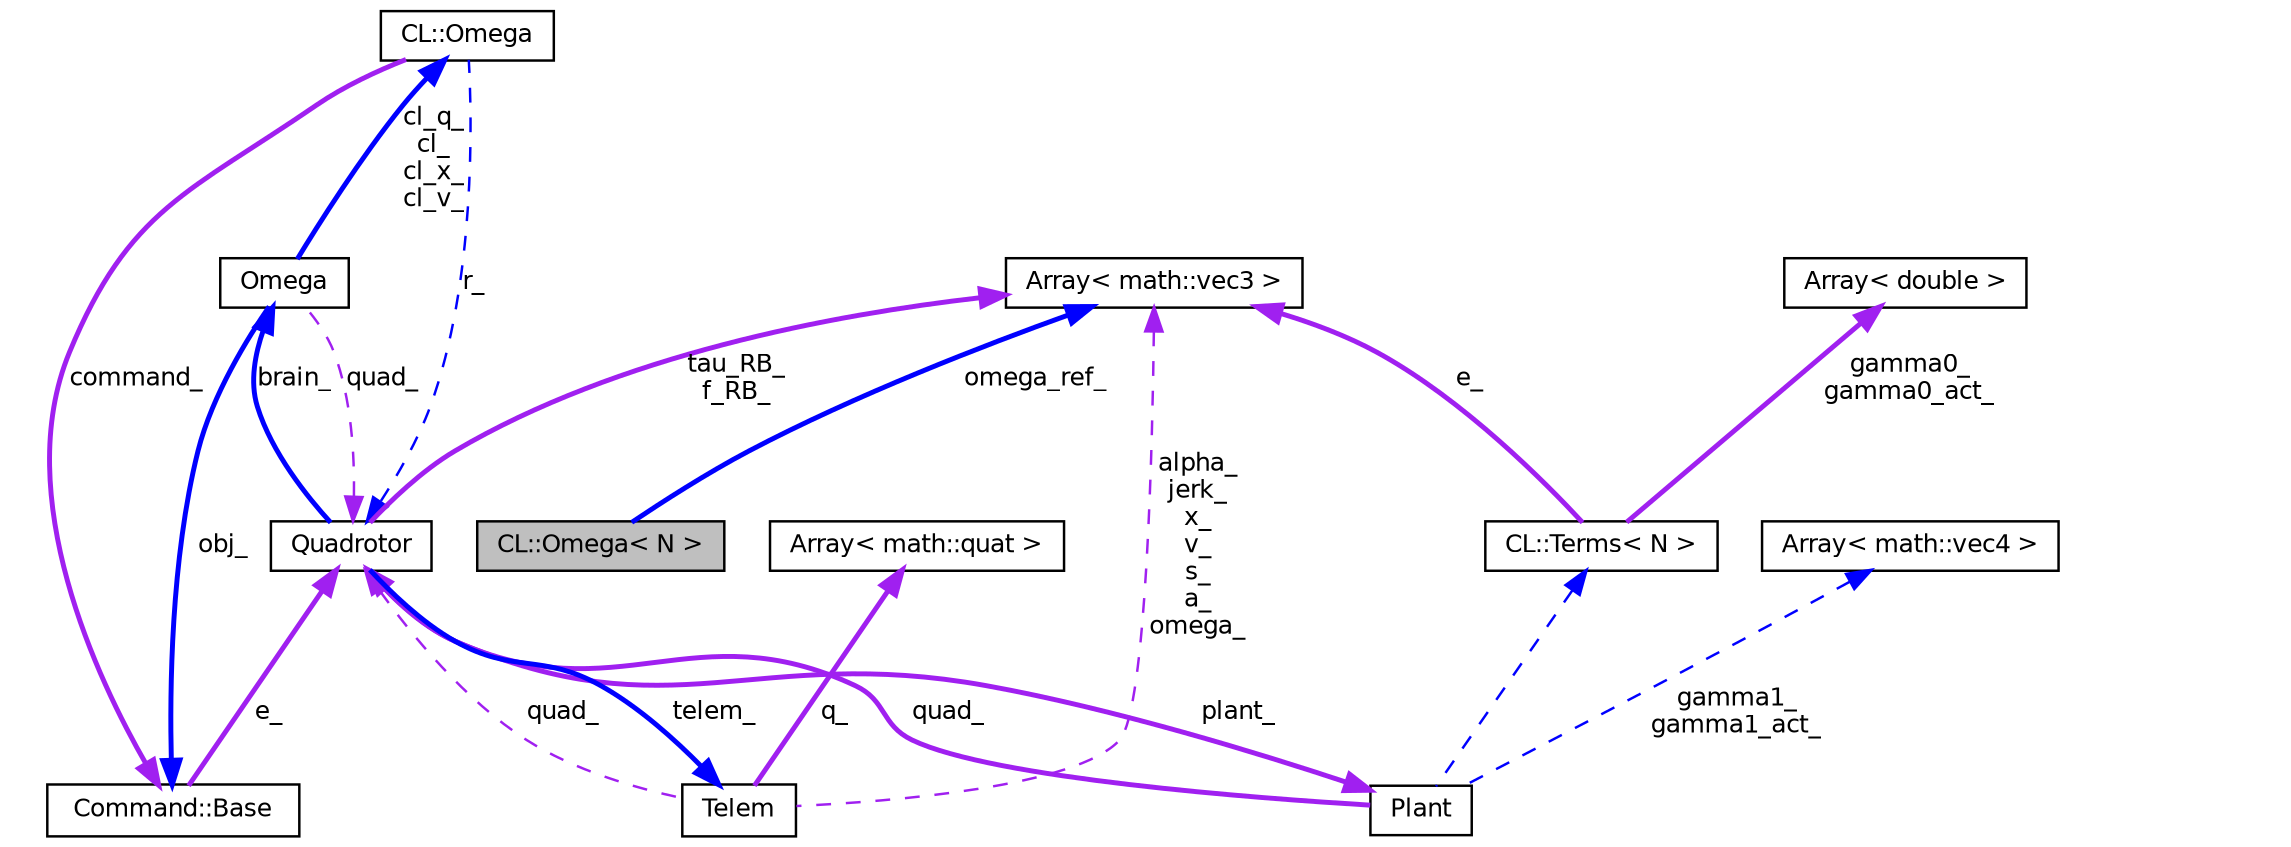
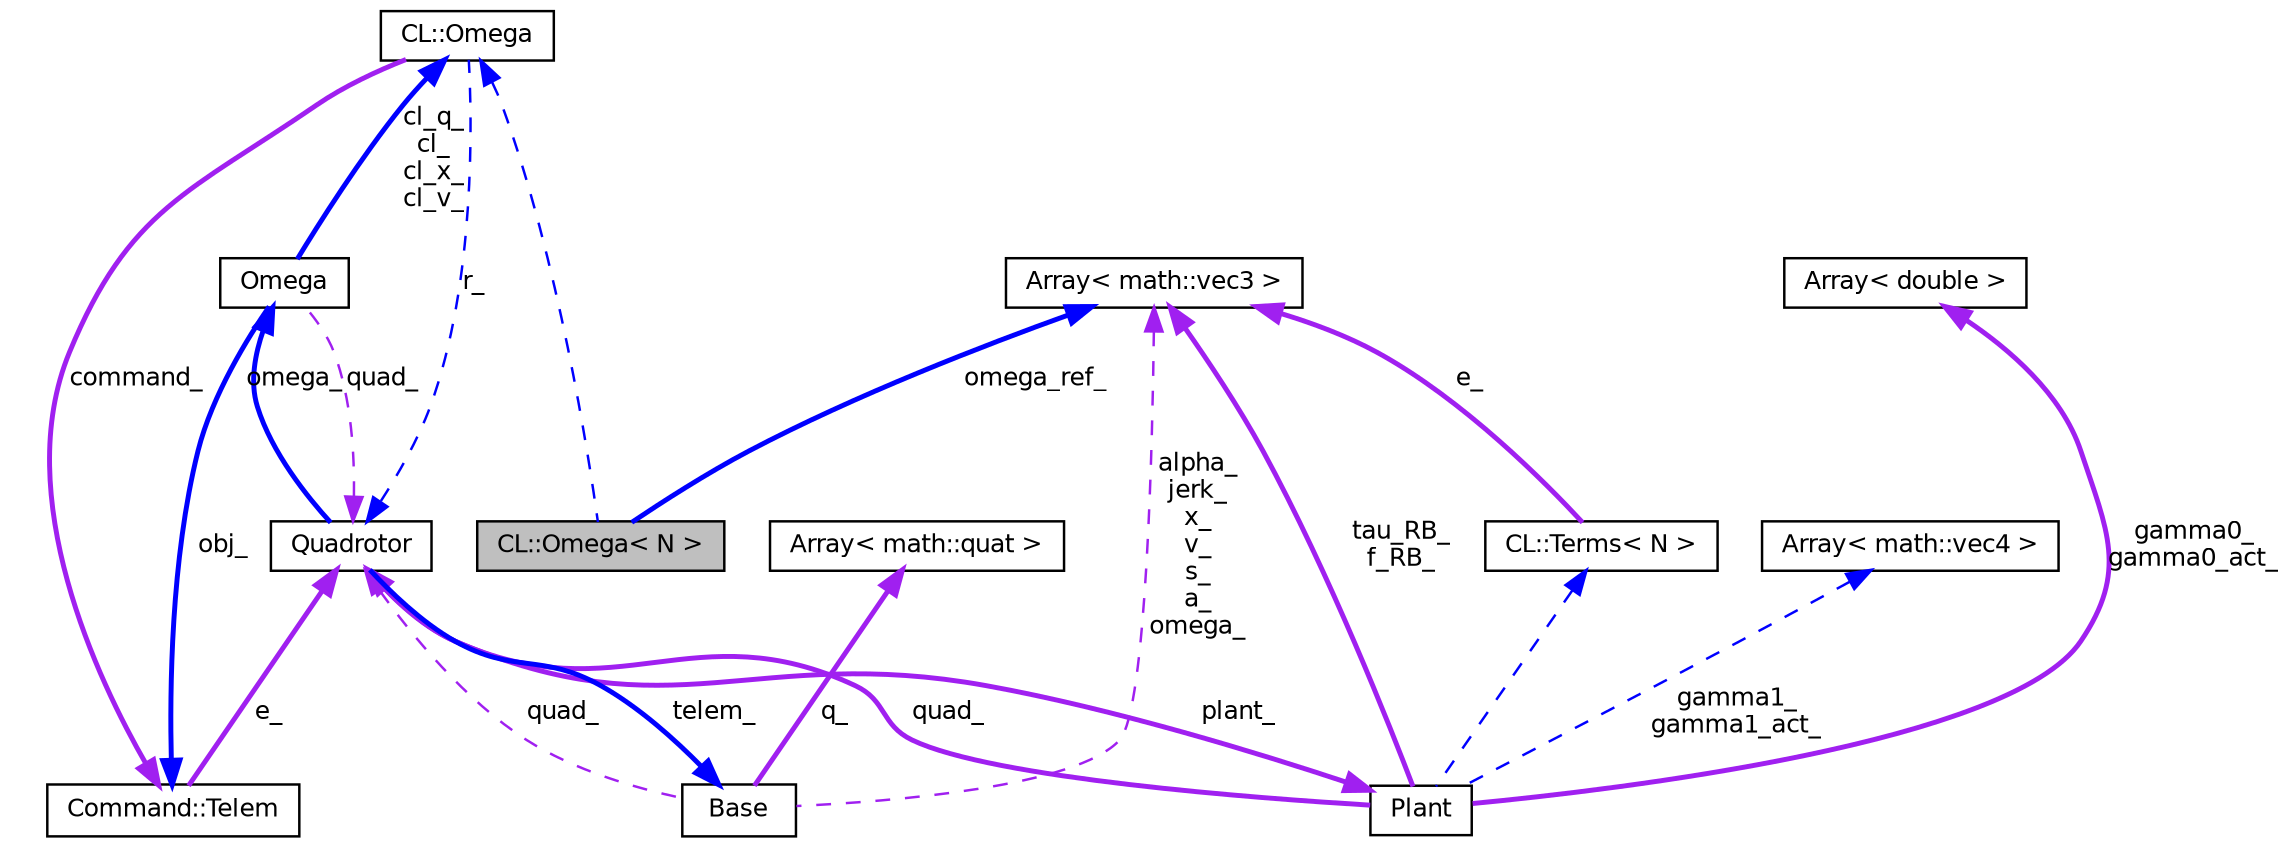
none -> (557, 299)
(656, 364) -> (1313, 550)
(296, 379) -> (296, 379)
(1744, 422) -> (1971, 710)
(173, 810) -> (173, 810)
(739, 810) -> (739, 810)
